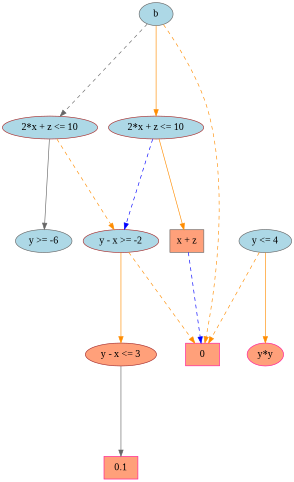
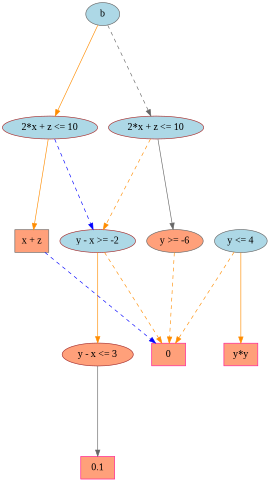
(218, 175) -> (172, 295)
(44, 241) -> (175, 241)
(265, 355) -> (241, 355)
